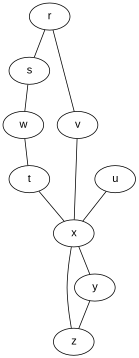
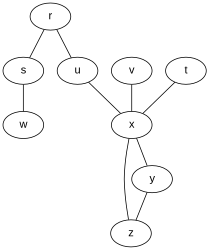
(64, 71) -> (64, 44)
(26, 152) -> none
